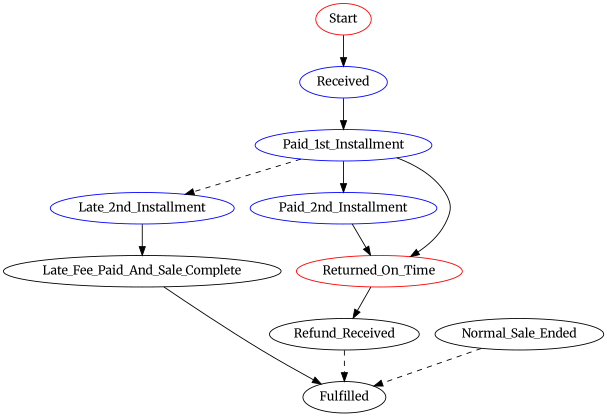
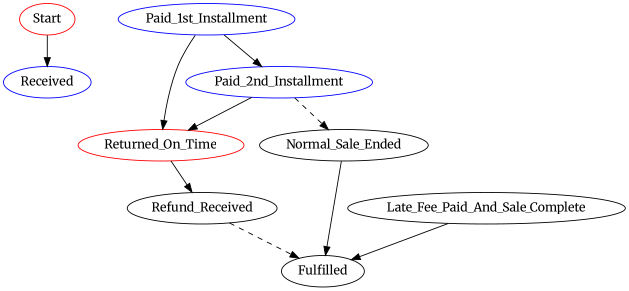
(344, 109) -> none
none -> (308, 111)
(142, 208) -> none
(432, 366) -> (334, 204)
